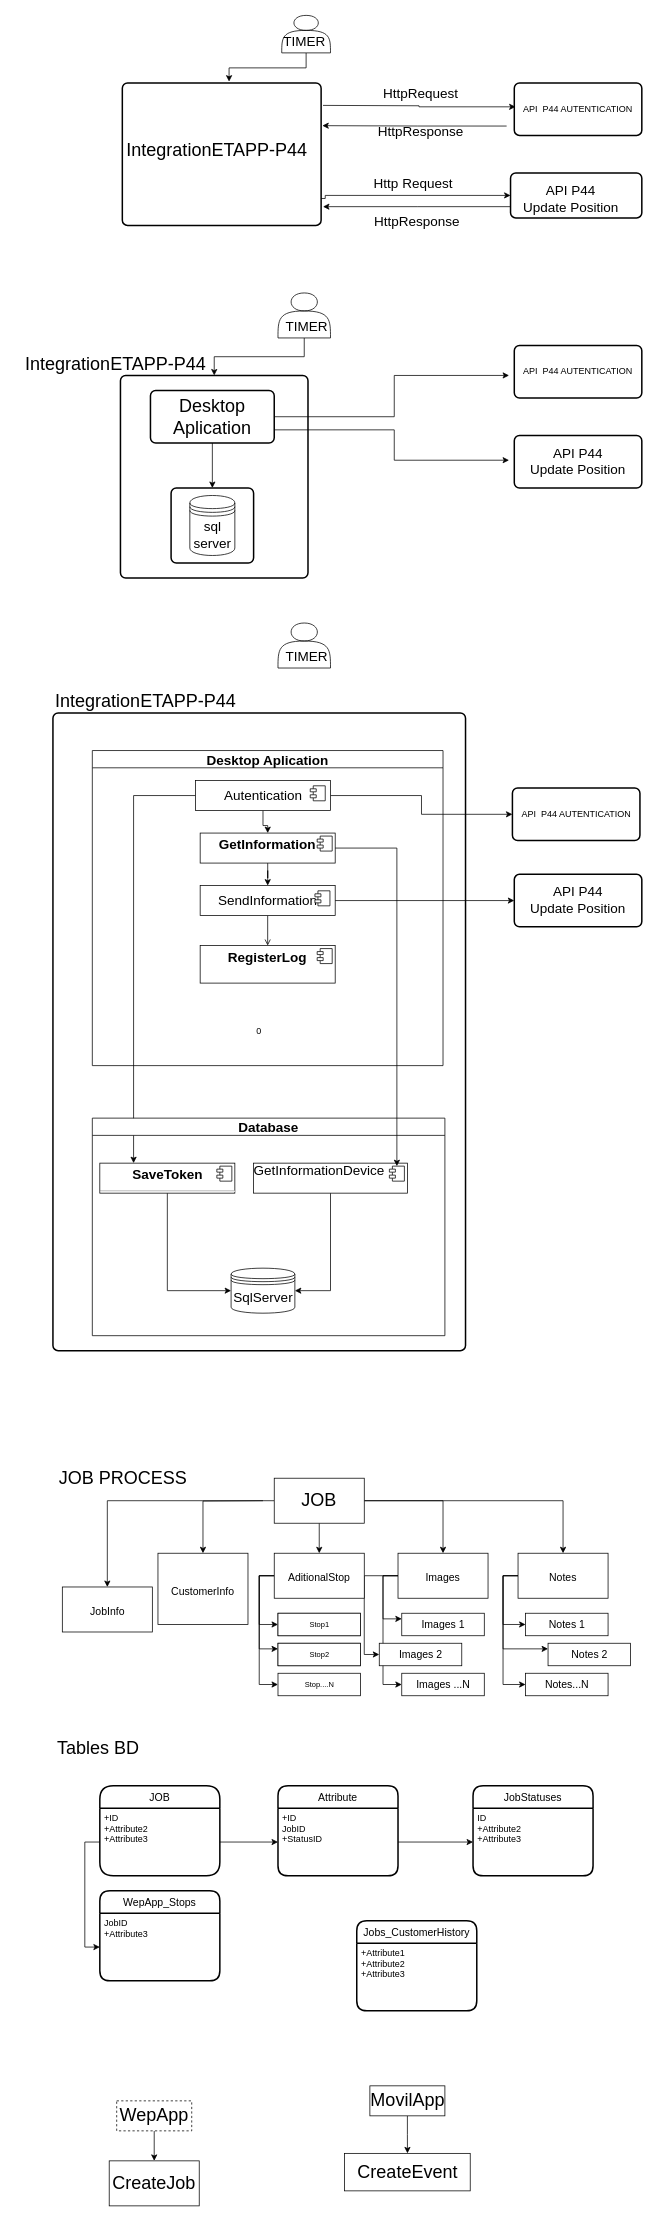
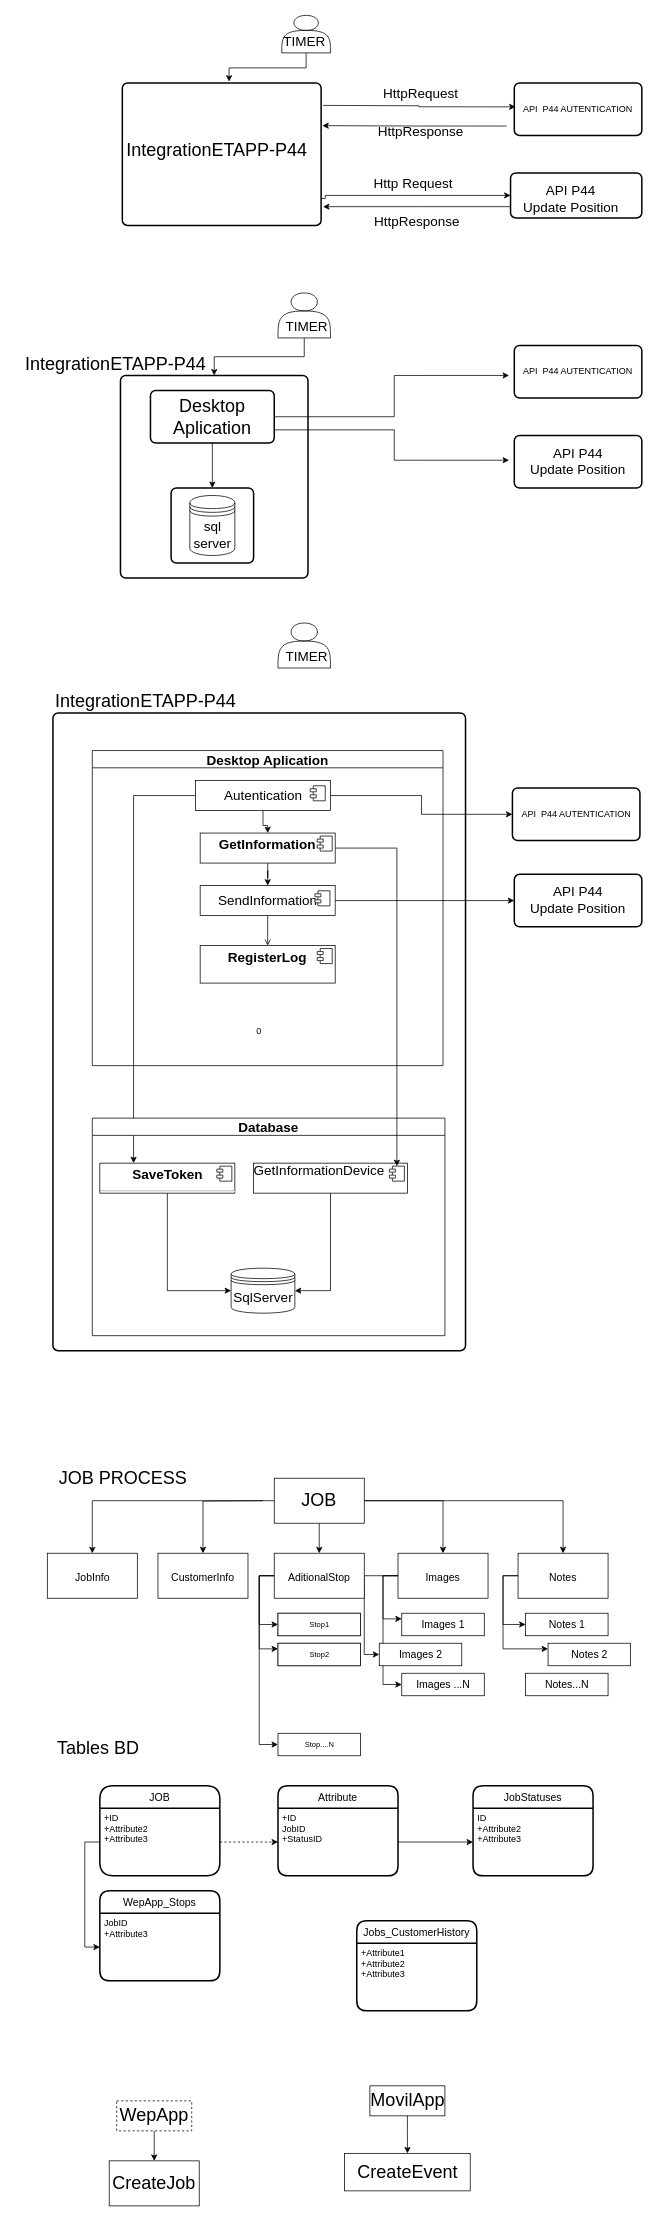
(203, 1589) -> (203, 1575)
(107, 1609) -> (92, 1575)
(319, 1684) -> (319, 1744)
(510, 1684) -> none
(247, 1842) -> (247, 1842)
